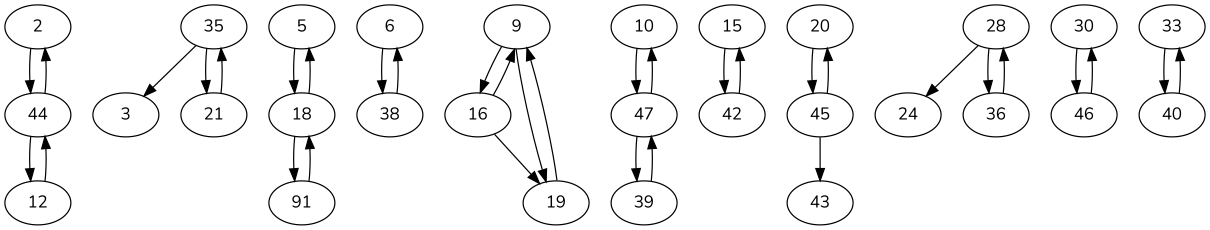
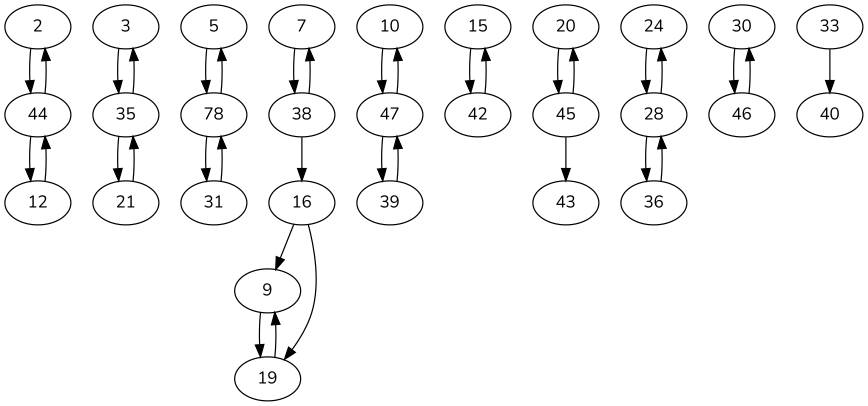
(390, 27) -> (302, 27)
(493, 64) -> (302, 153)
none -> (118, 65)
none -> (646, 65)
(1180, 77) -> none
(302, 115) -> (214, 115)
(302, 203) -> (214, 203)
